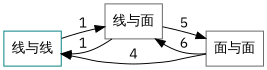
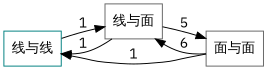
(134, 55) -> (134, 55)
